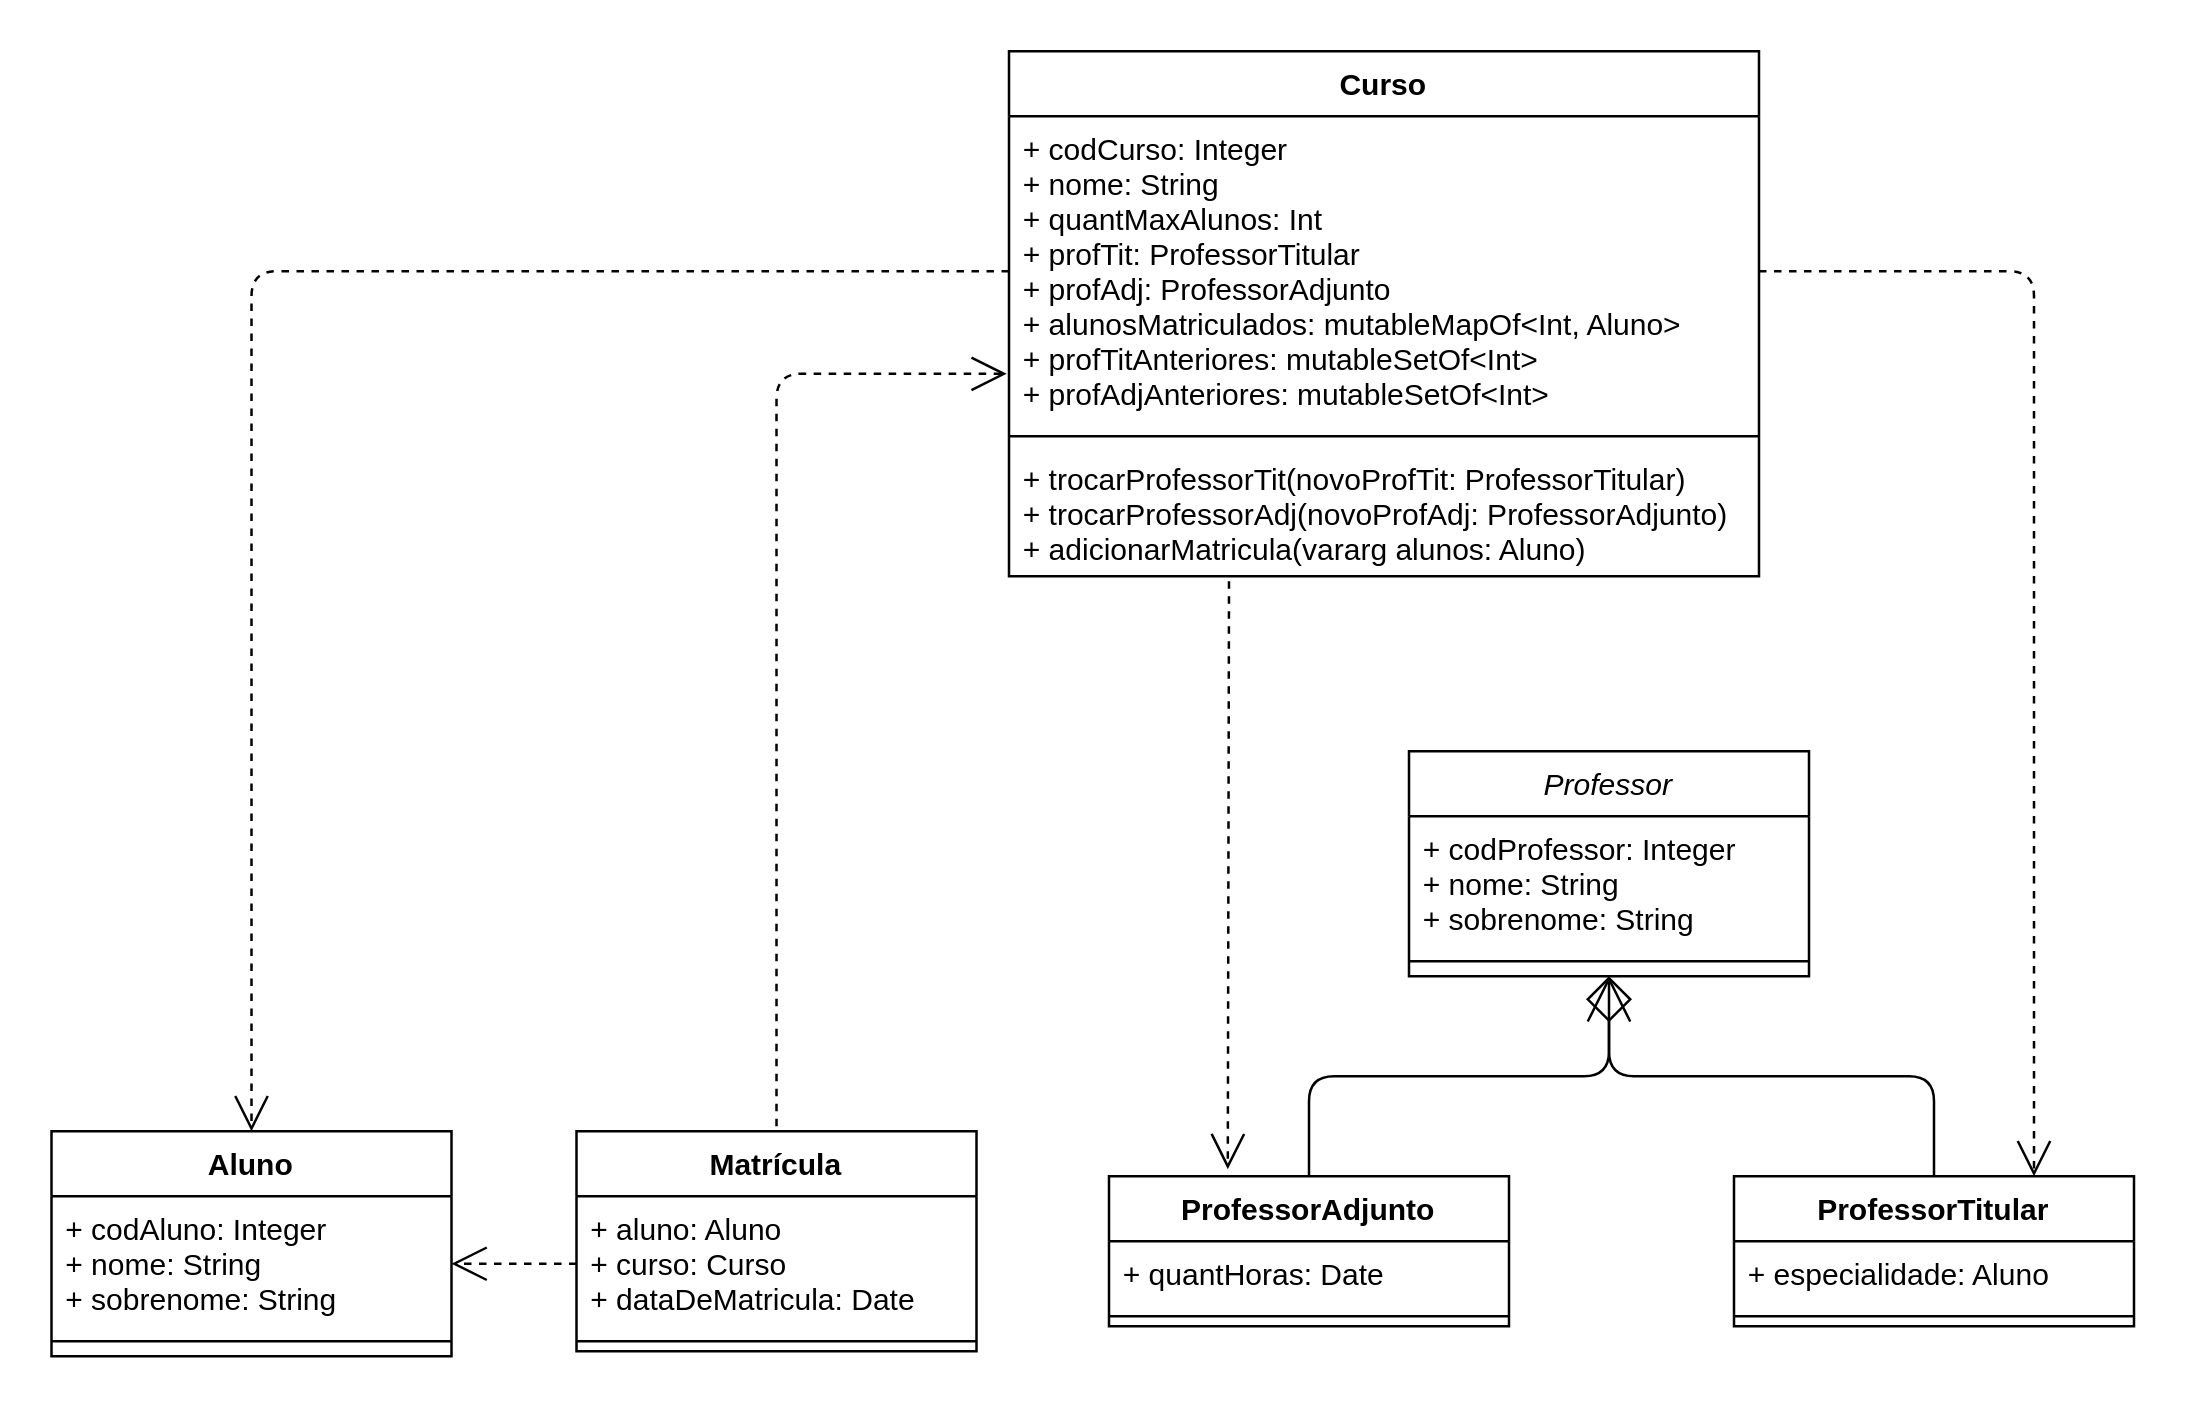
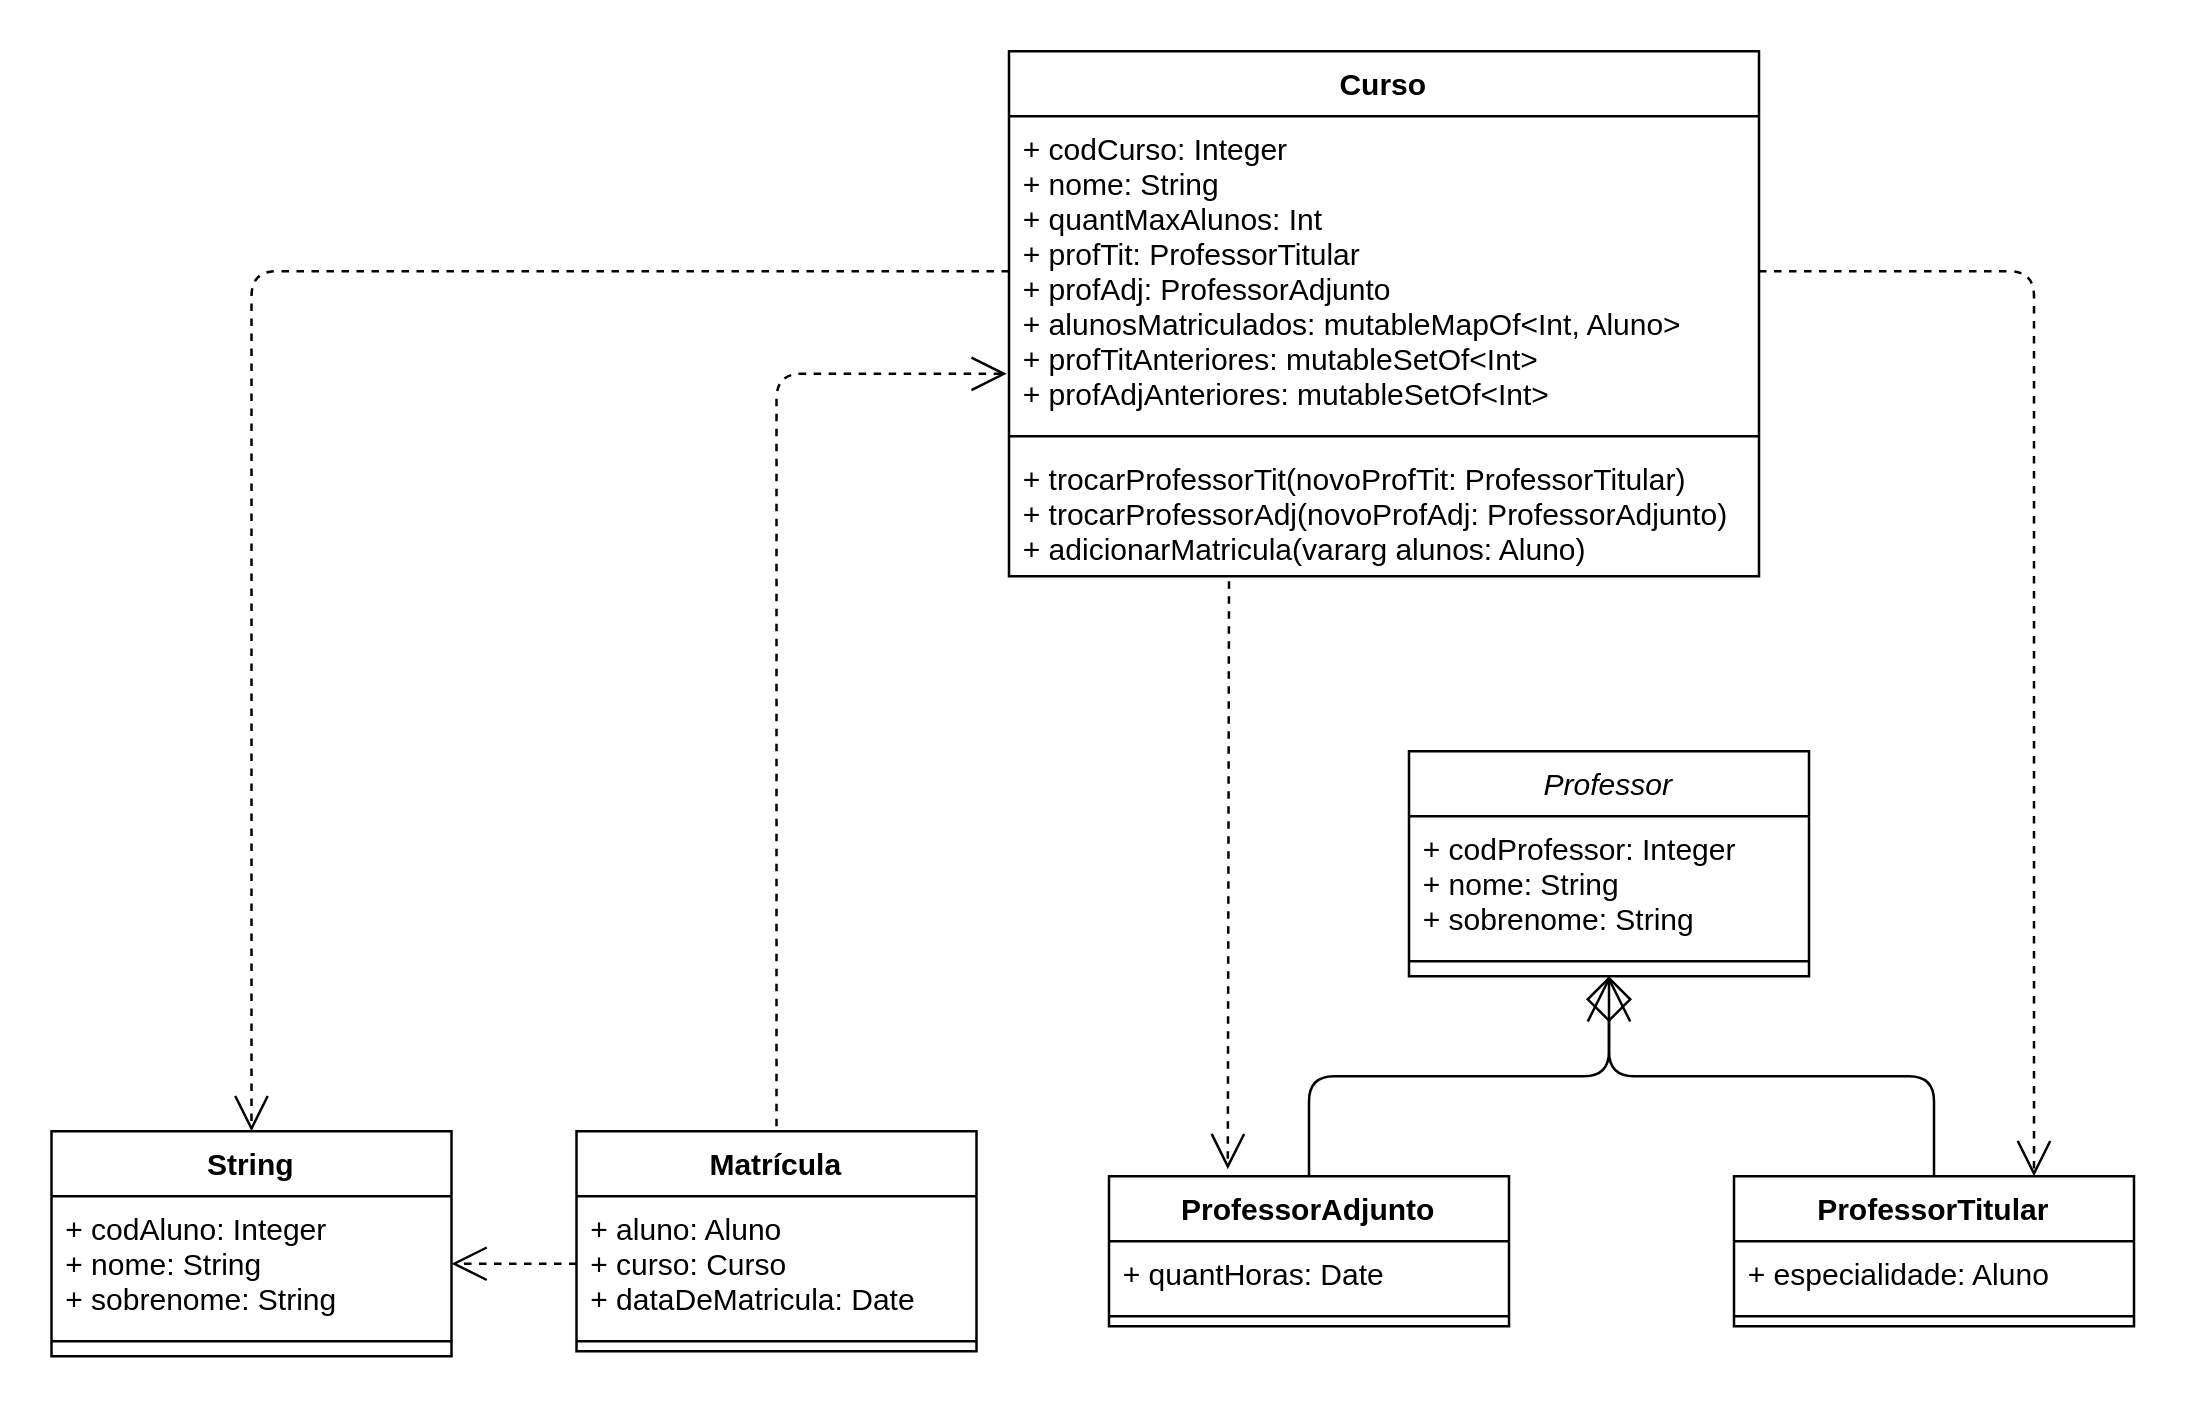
(250, 1165) -> (250, 1165)
